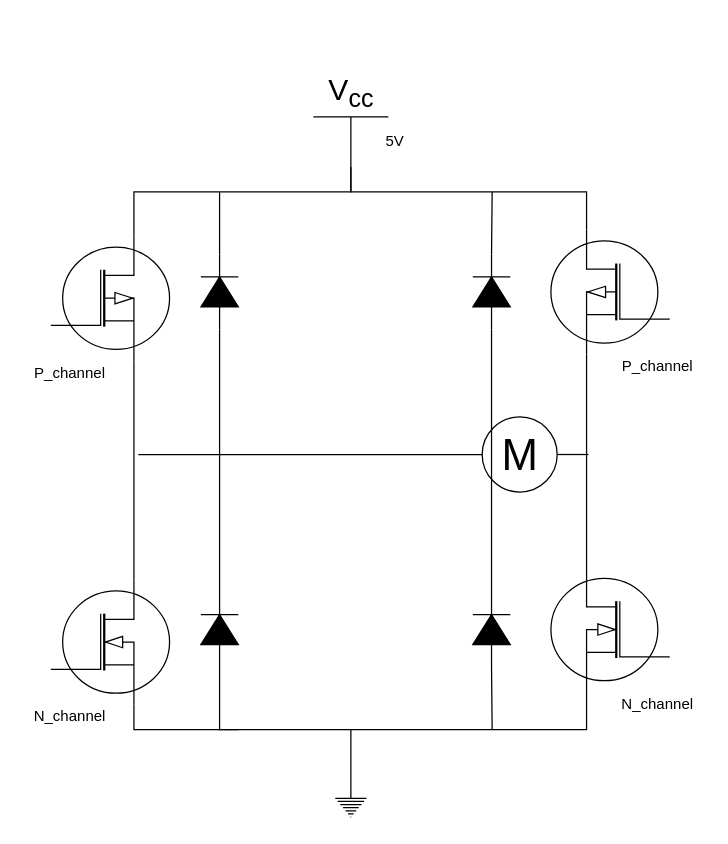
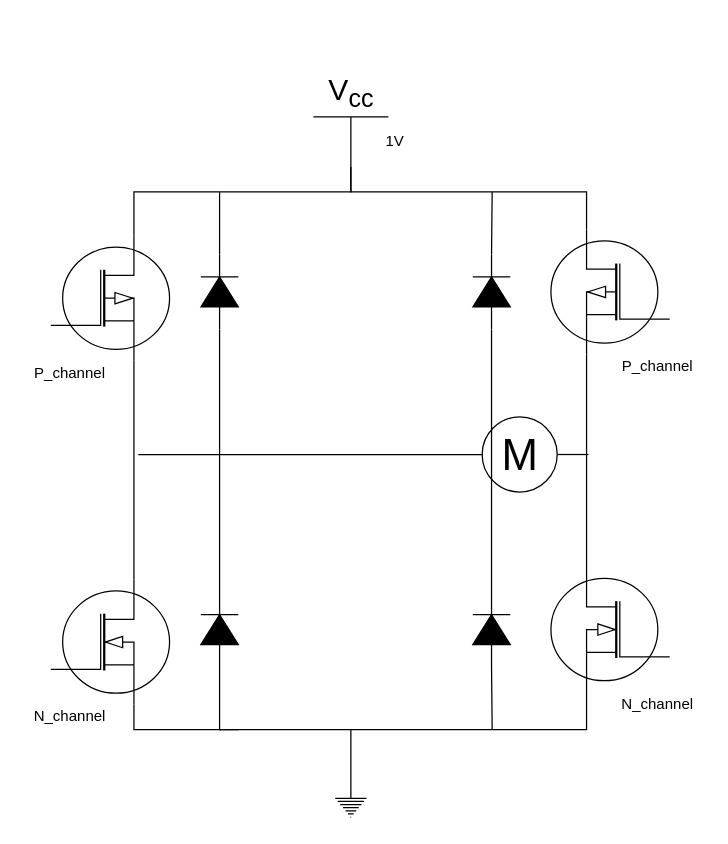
(395, 142) -> (395, 142)
